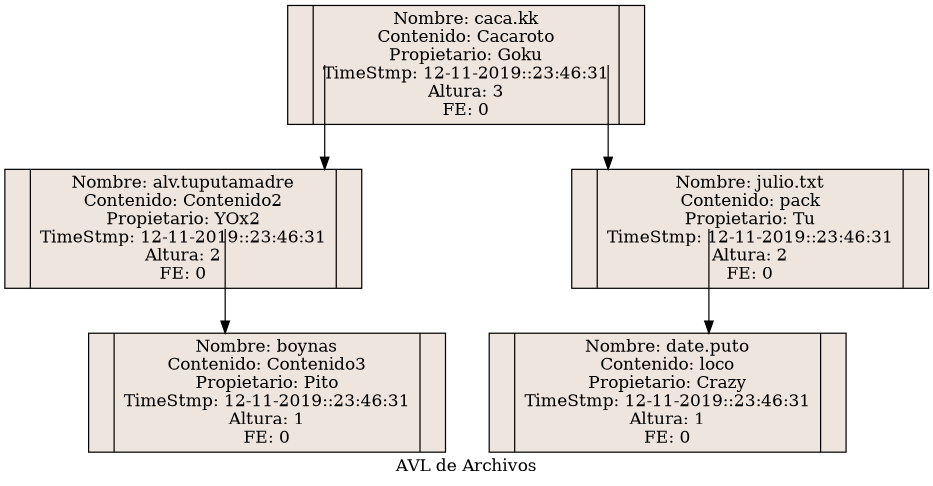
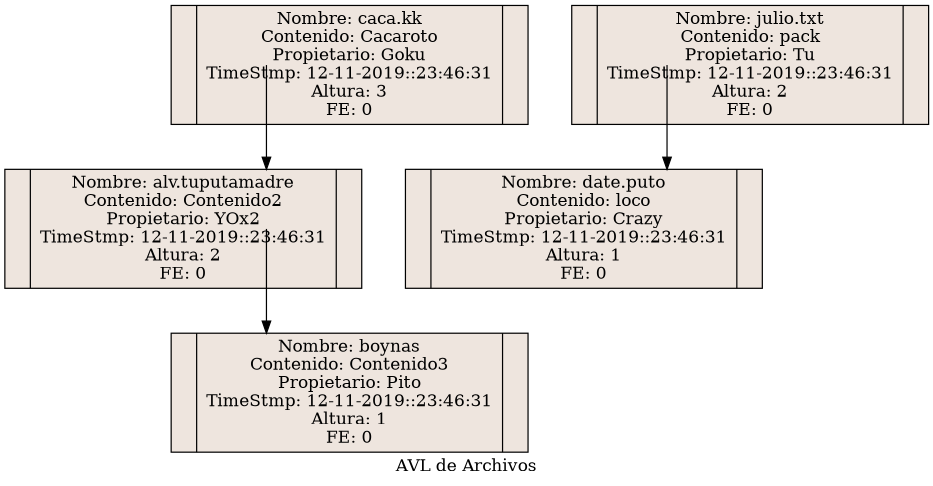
(608, 111) -> none
